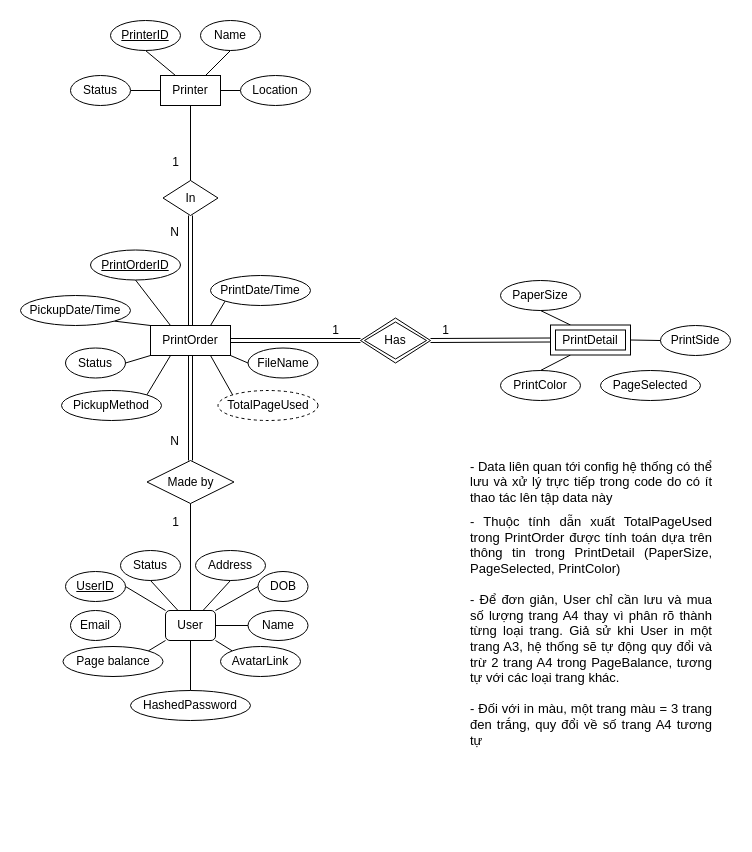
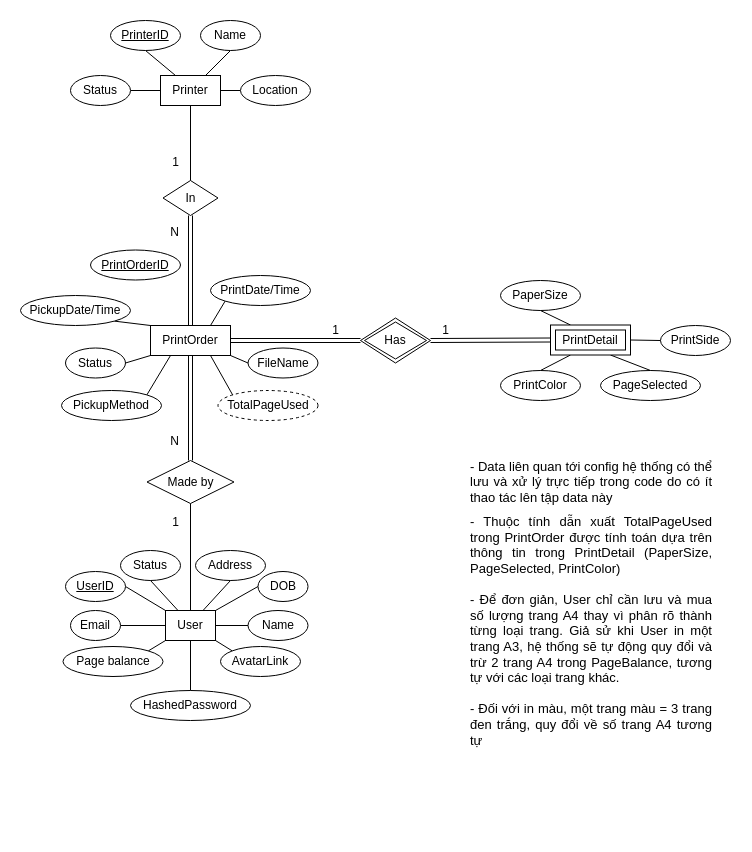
(153, 303) -> none
none -> (631, 363)
none -> (144, 626)
(191, 626) -> (191, 626)
